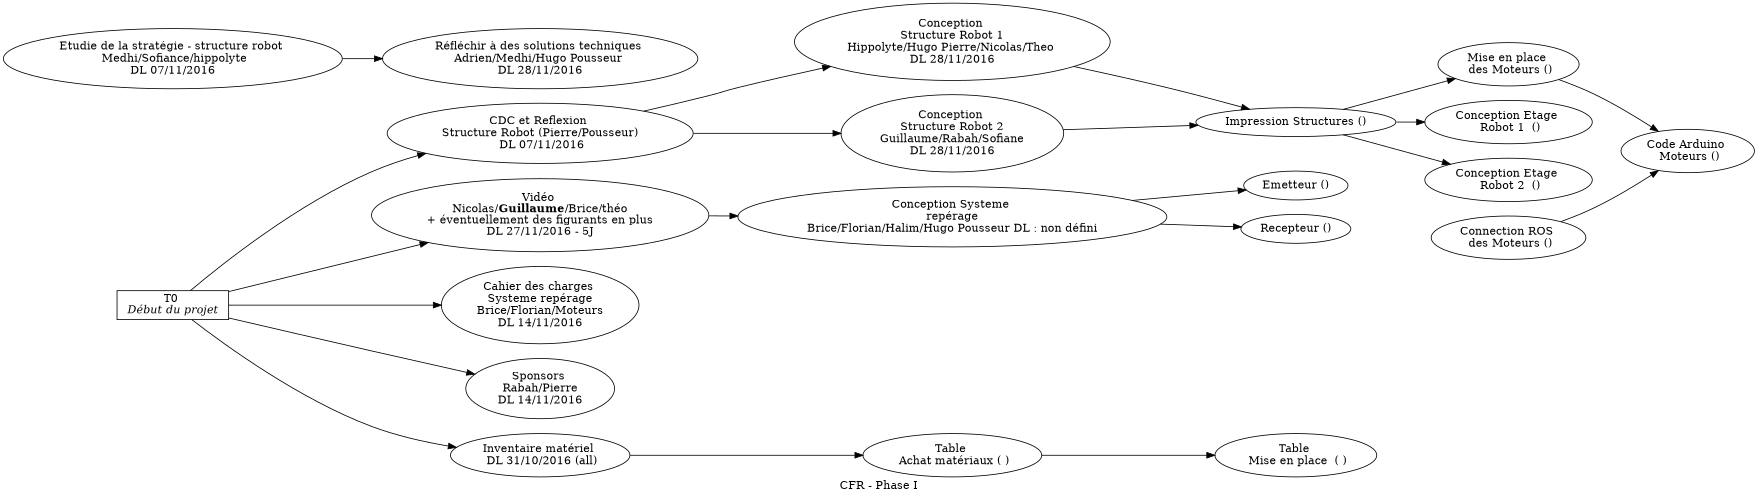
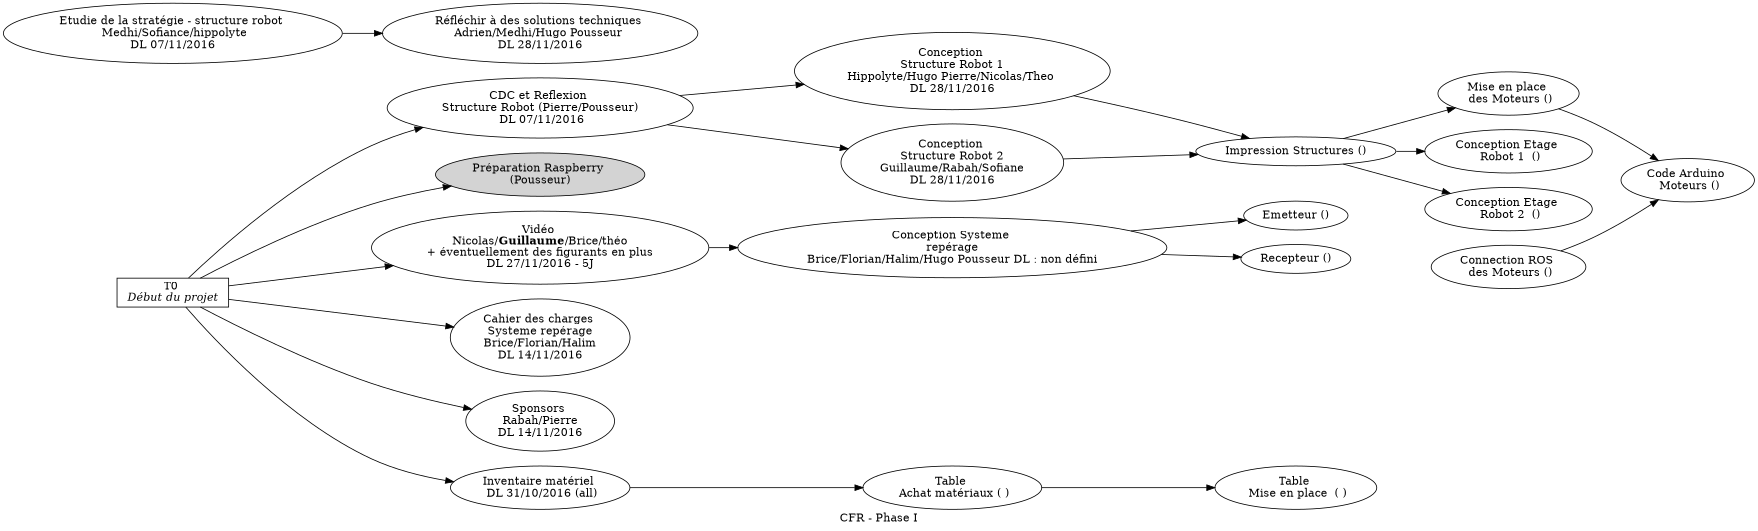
none -> (540, 175)
(540, 311) -> (540, 343)
